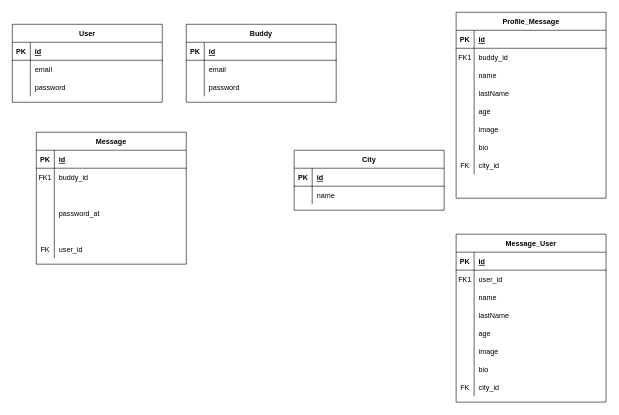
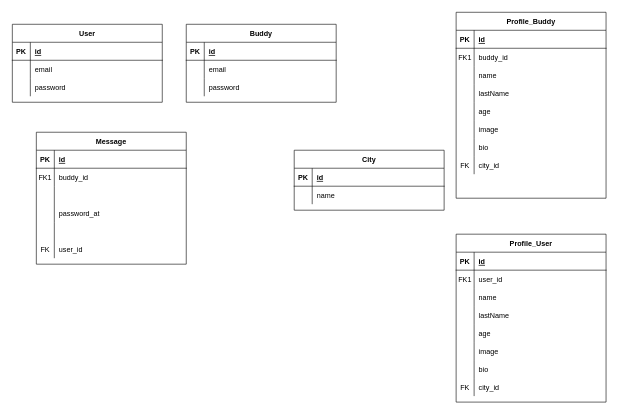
(531, 22) -> (531, 22)
(531, 244) -> (531, 244)
